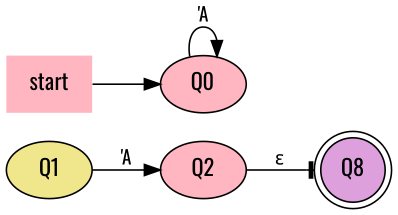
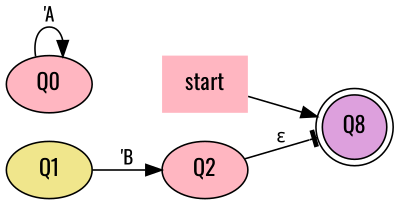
(118, 84) -> (275, 104)
(126, 160) -> (127, 160)
